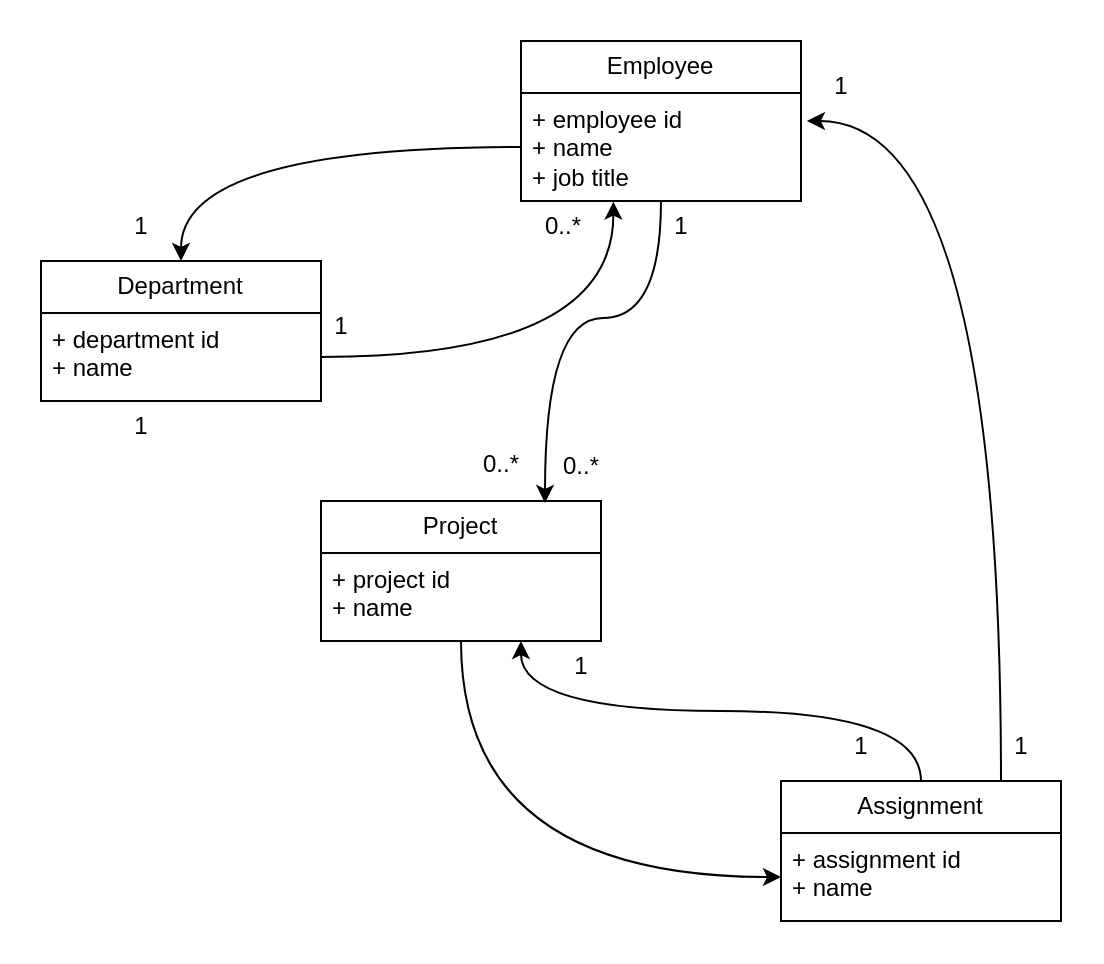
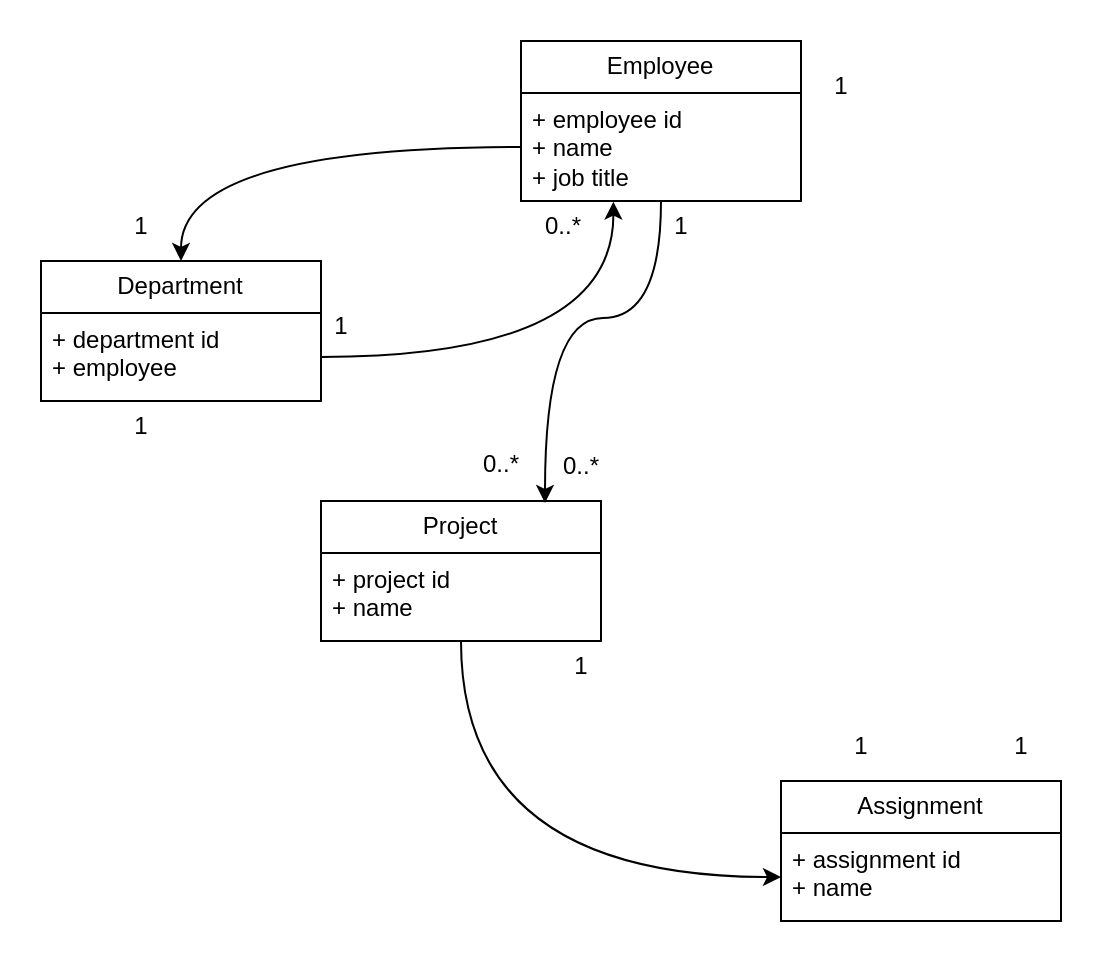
(144, 356) -> (144, 356)
(981, 418) -> none
(723, 711) -> none
